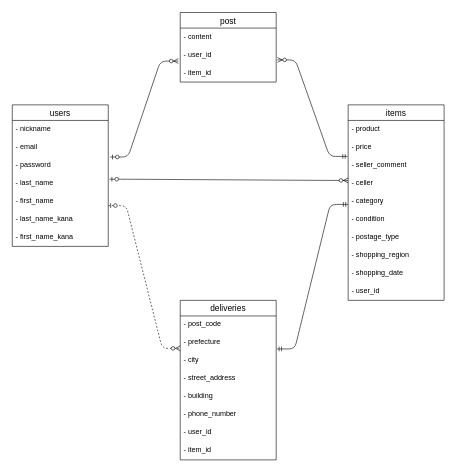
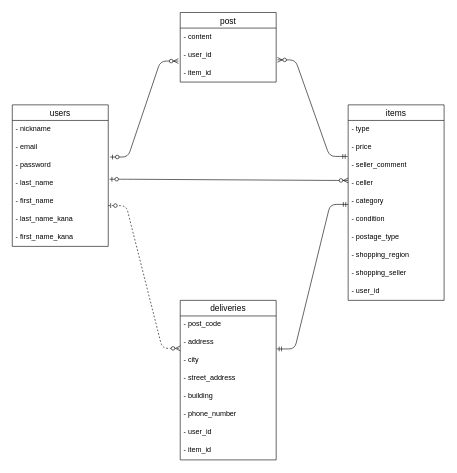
(369, 128) -> (363, 128)
(380, 272) -> (382, 272)
(208, 342) -> (202, 342)
